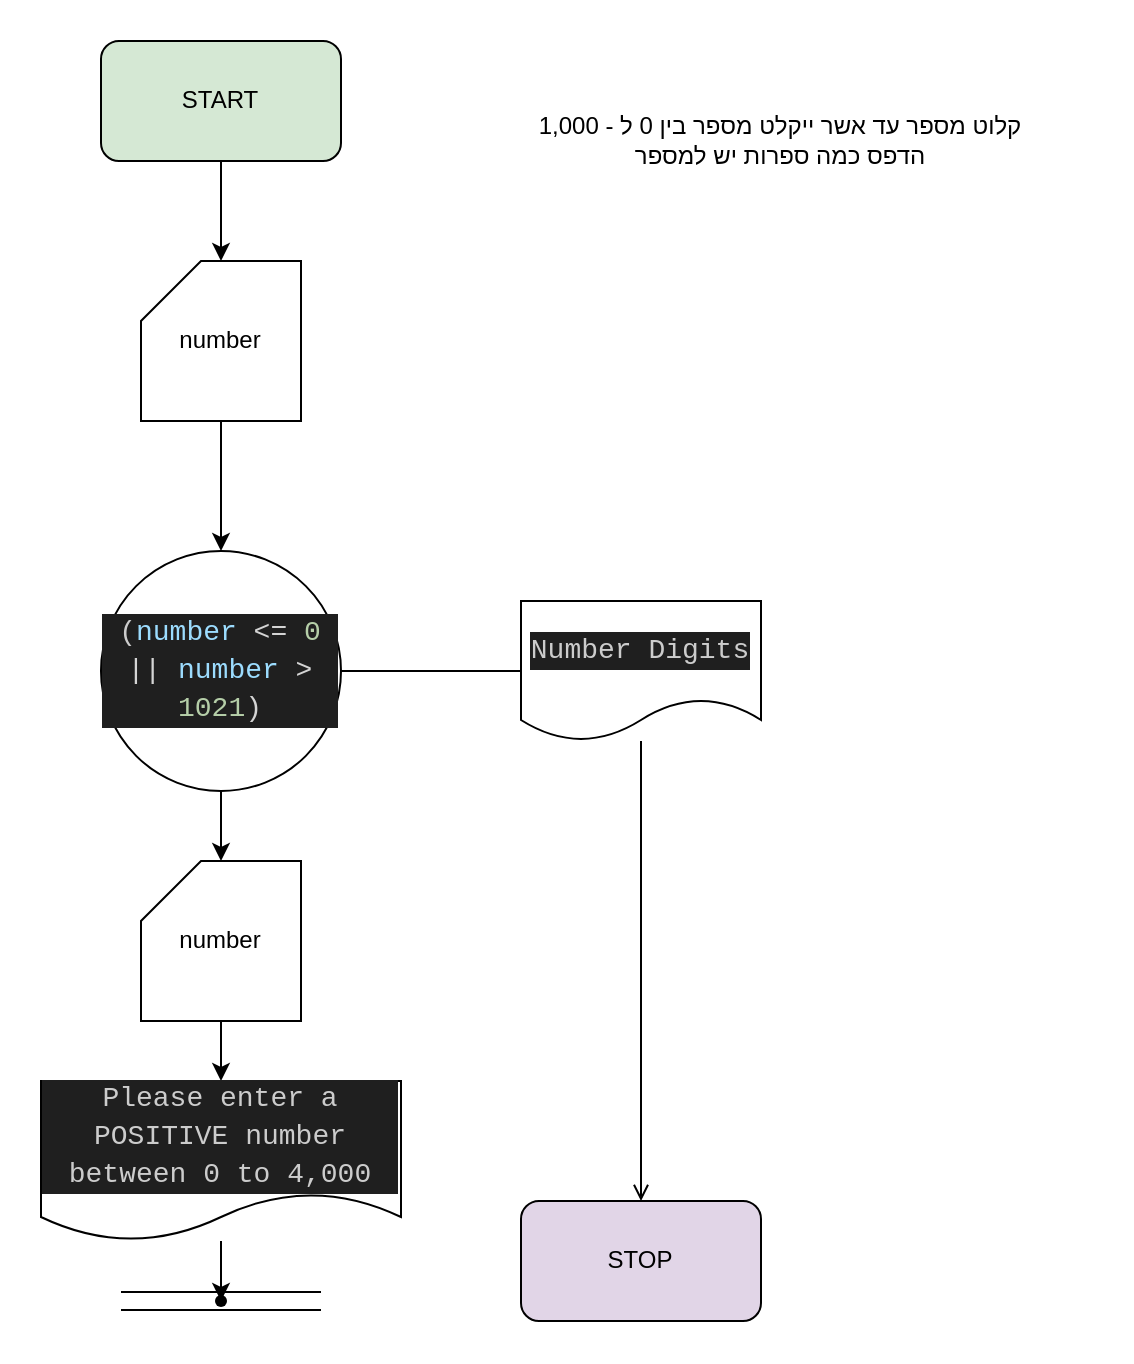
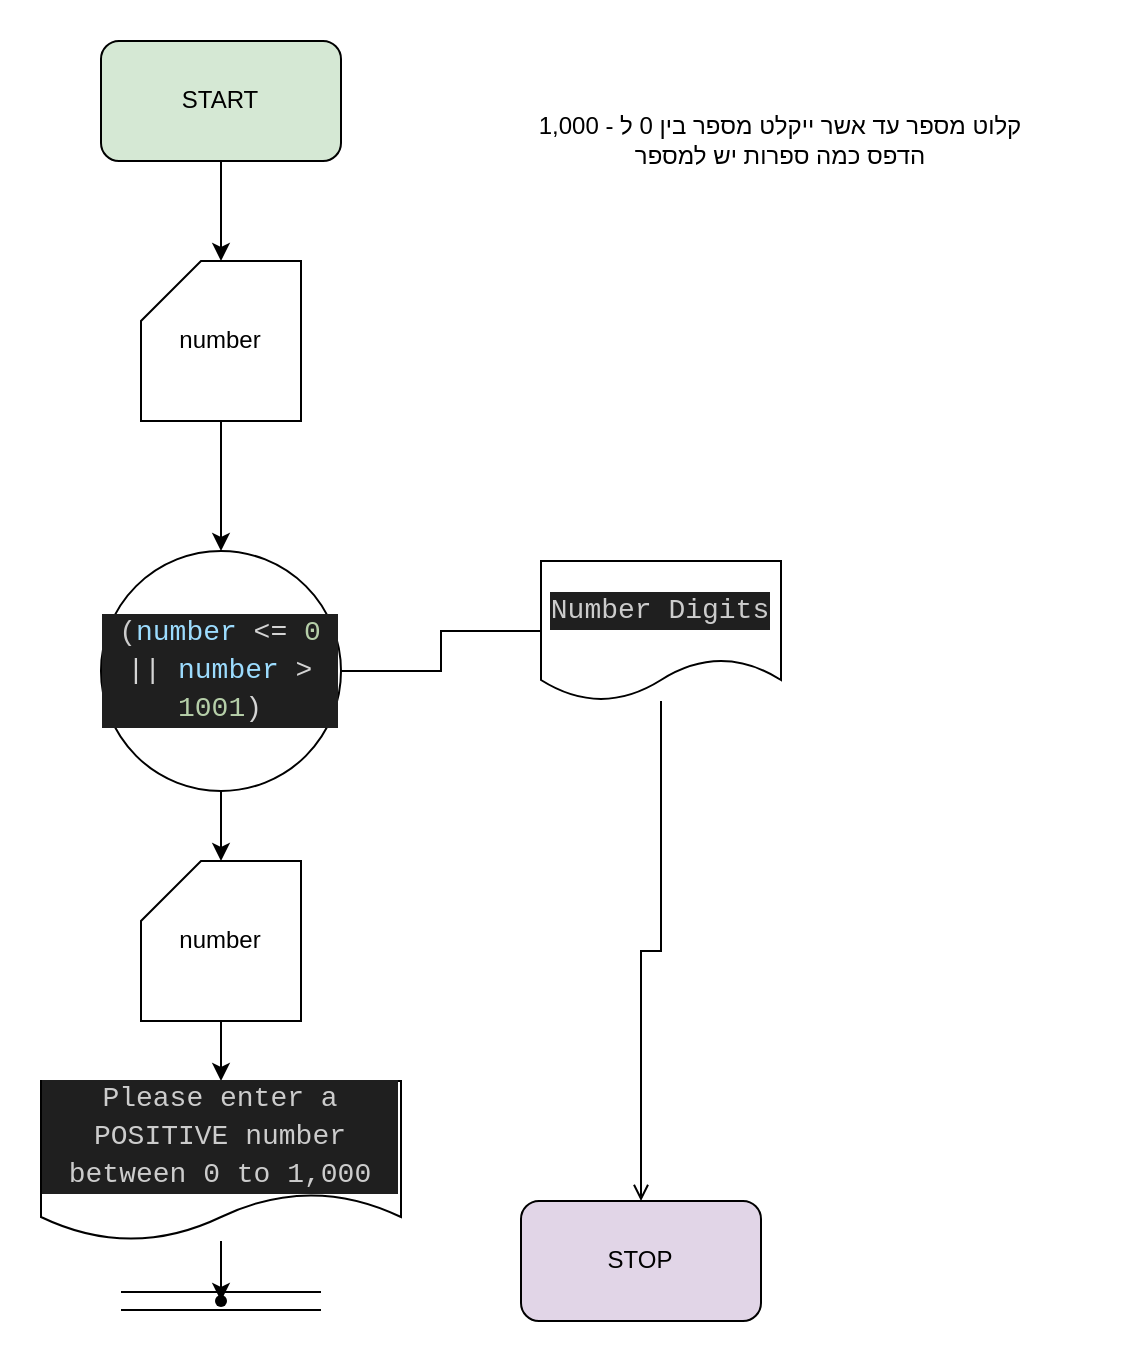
(221, 671) -> (221, 671)
(641, 671) -> (661, 631)
(221, 1137) -> (221, 1137)
